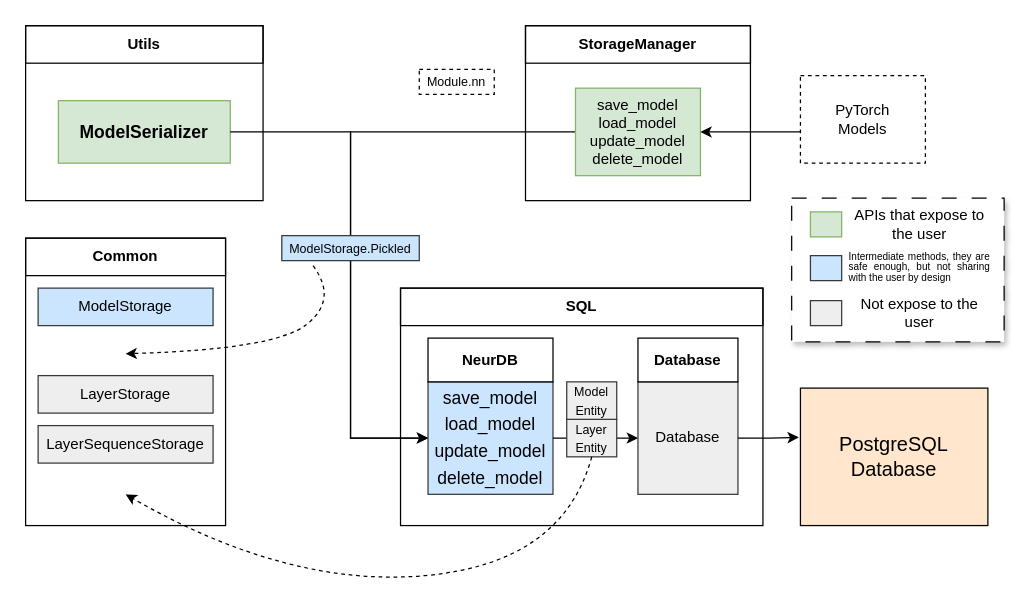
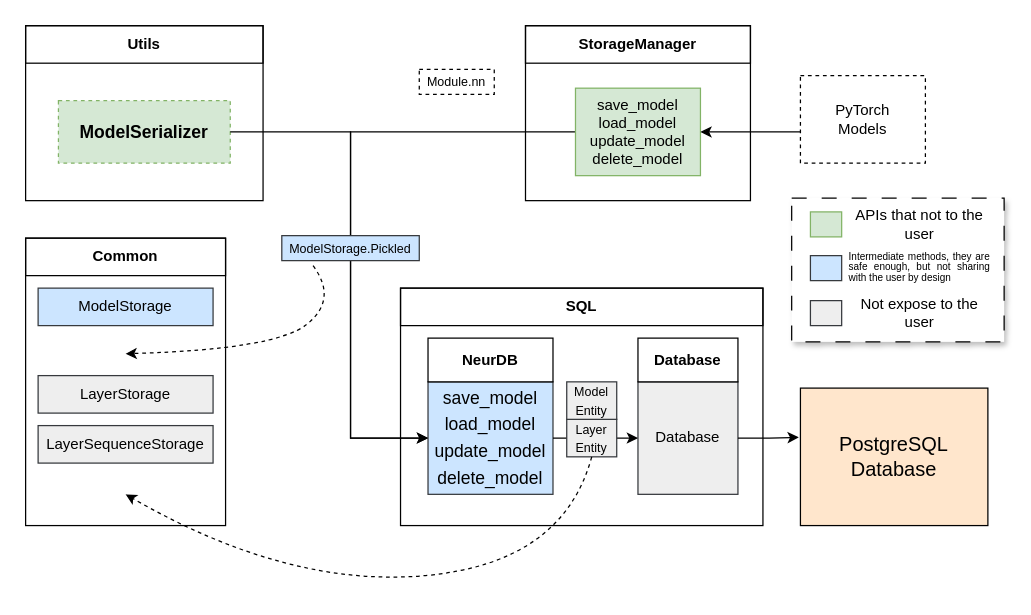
(144, 132) -> (144, 132)
(920, 224) -> (920, 224)
